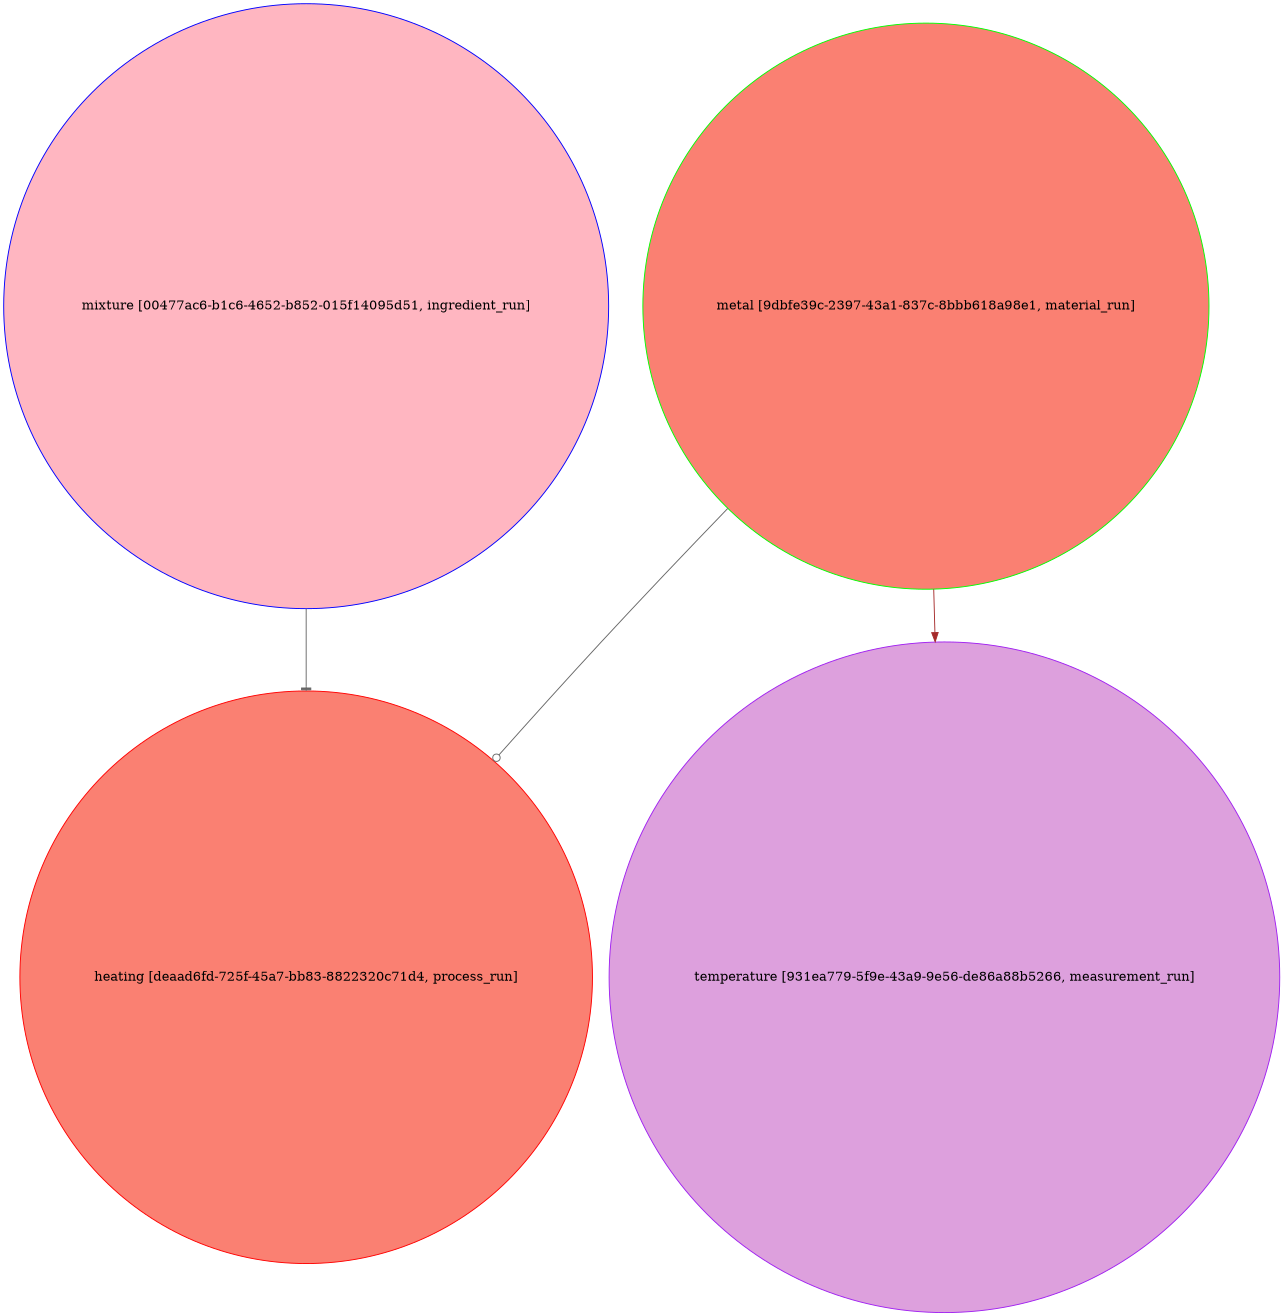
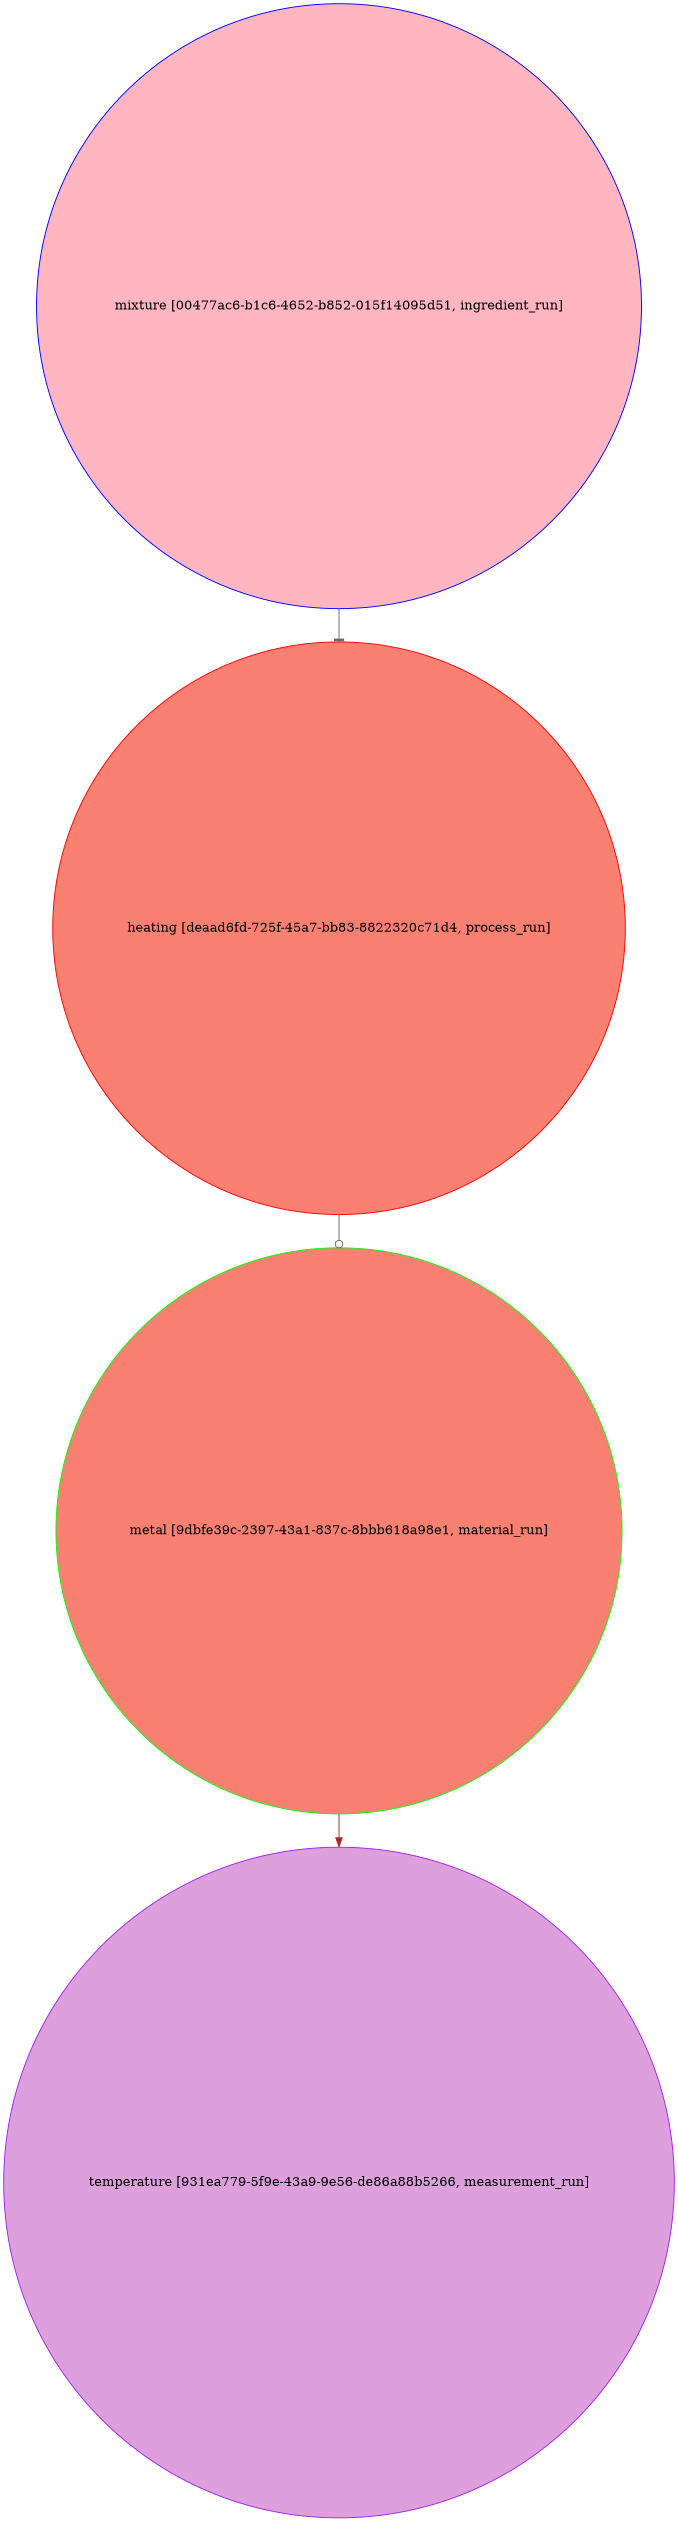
(612, 630) -> (339, 1227)
